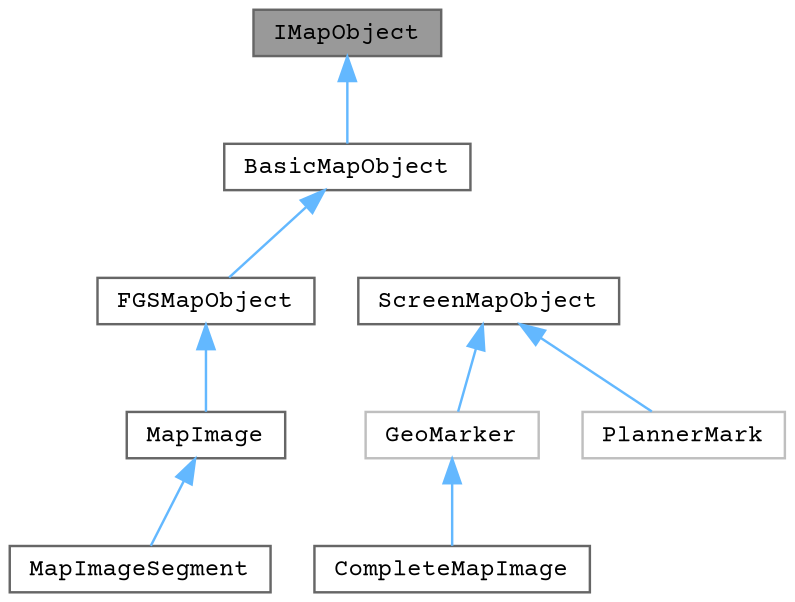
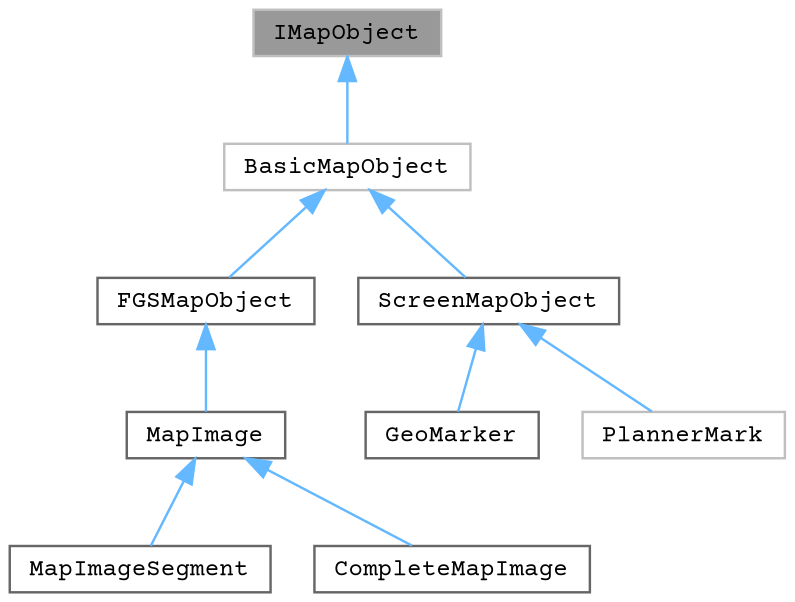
(347, 33) -> (347, 33)
(347, 167) -> (347, 167)
none -> (427, 242)
(452, 435) -> (452, 435)
(452, 515) -> (340, 508)
